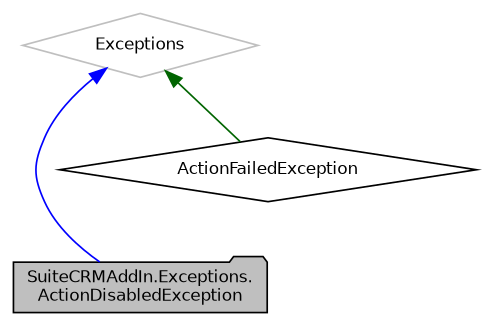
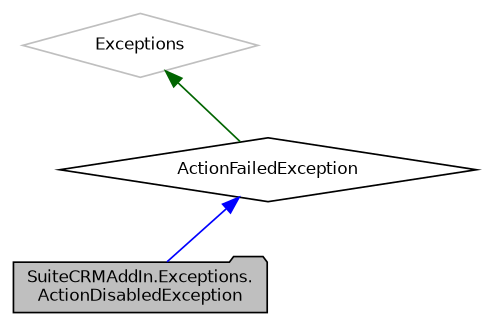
(36, 172) -> (197, 235)
